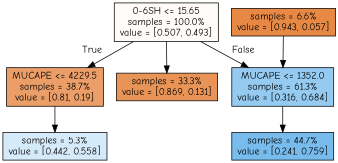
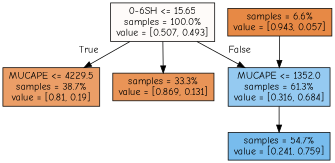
(55, 146) -> none
(283, 146) -> (279, 146)
